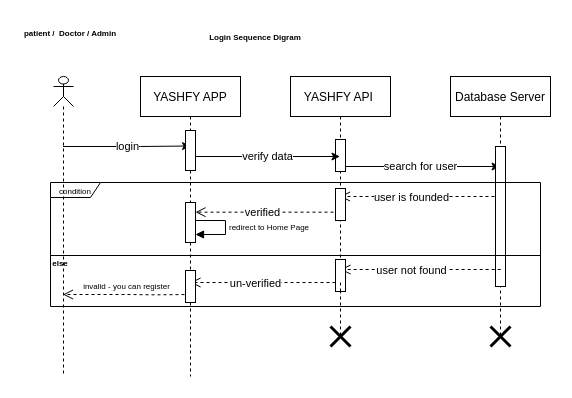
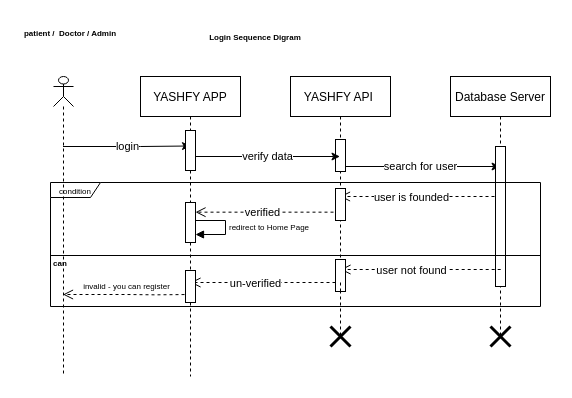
(60, 263) -> (60, 263)
